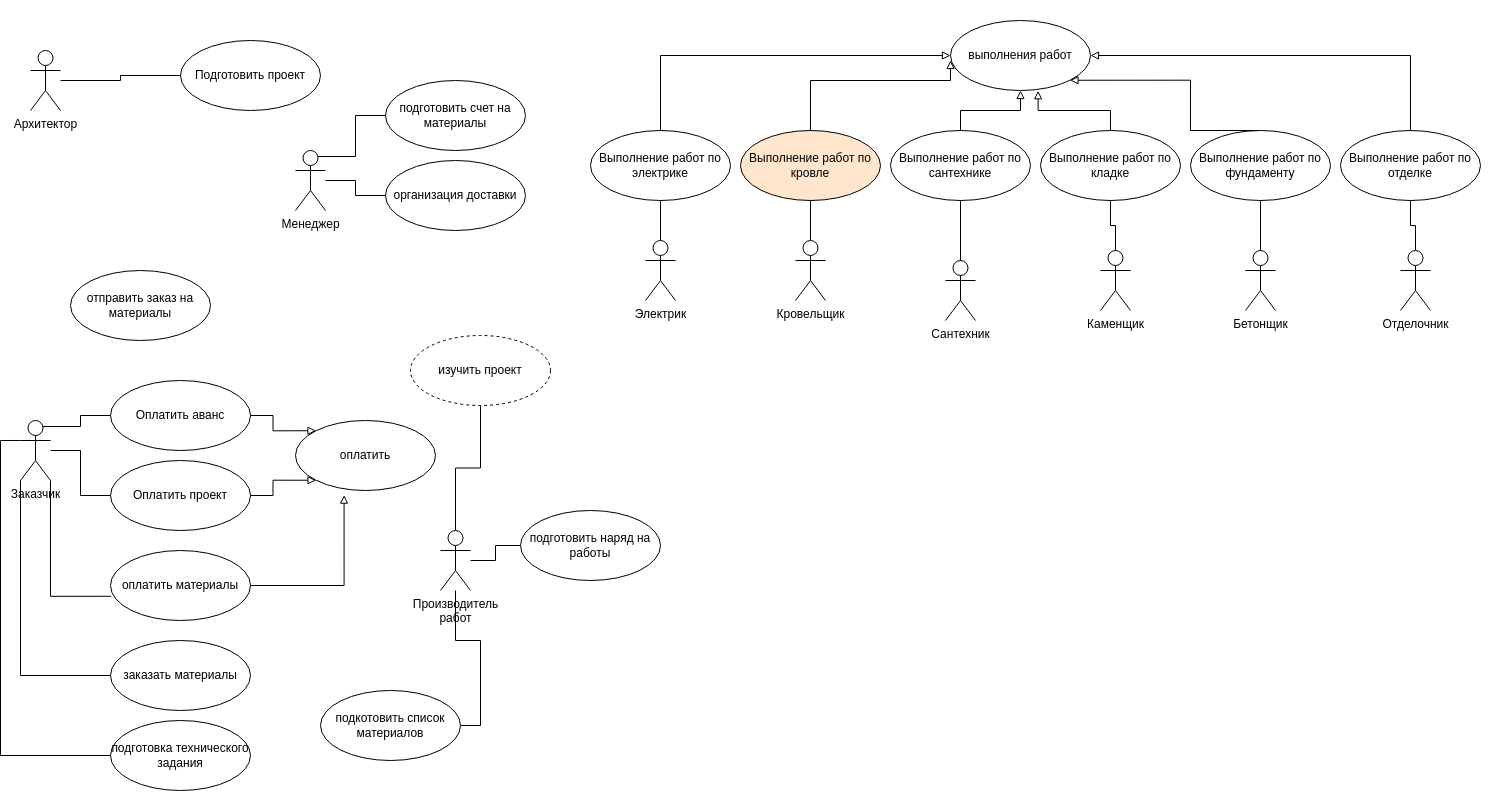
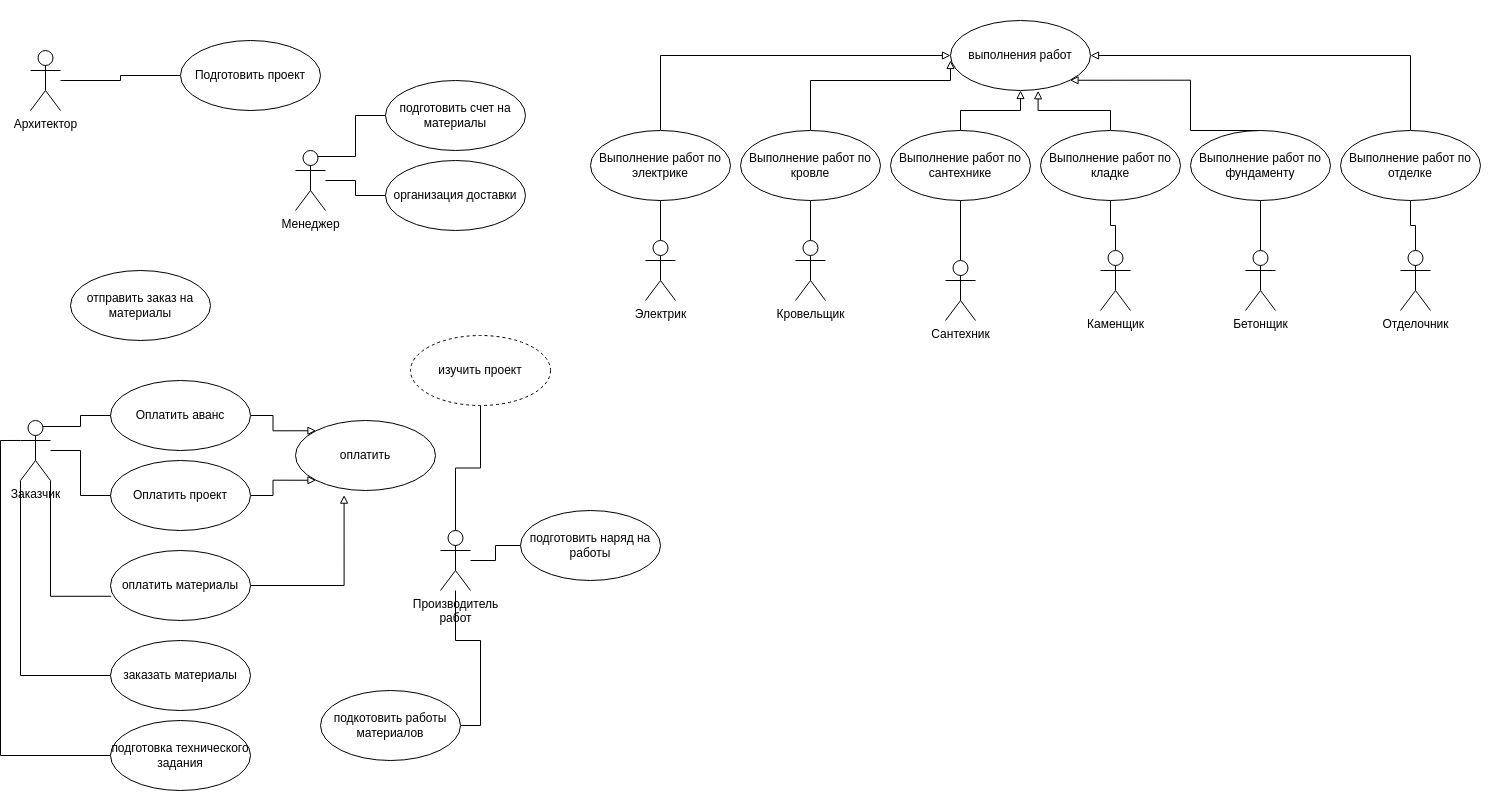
(811, 166) -> (811, 166)
(391, 726) -> (391, 726)
